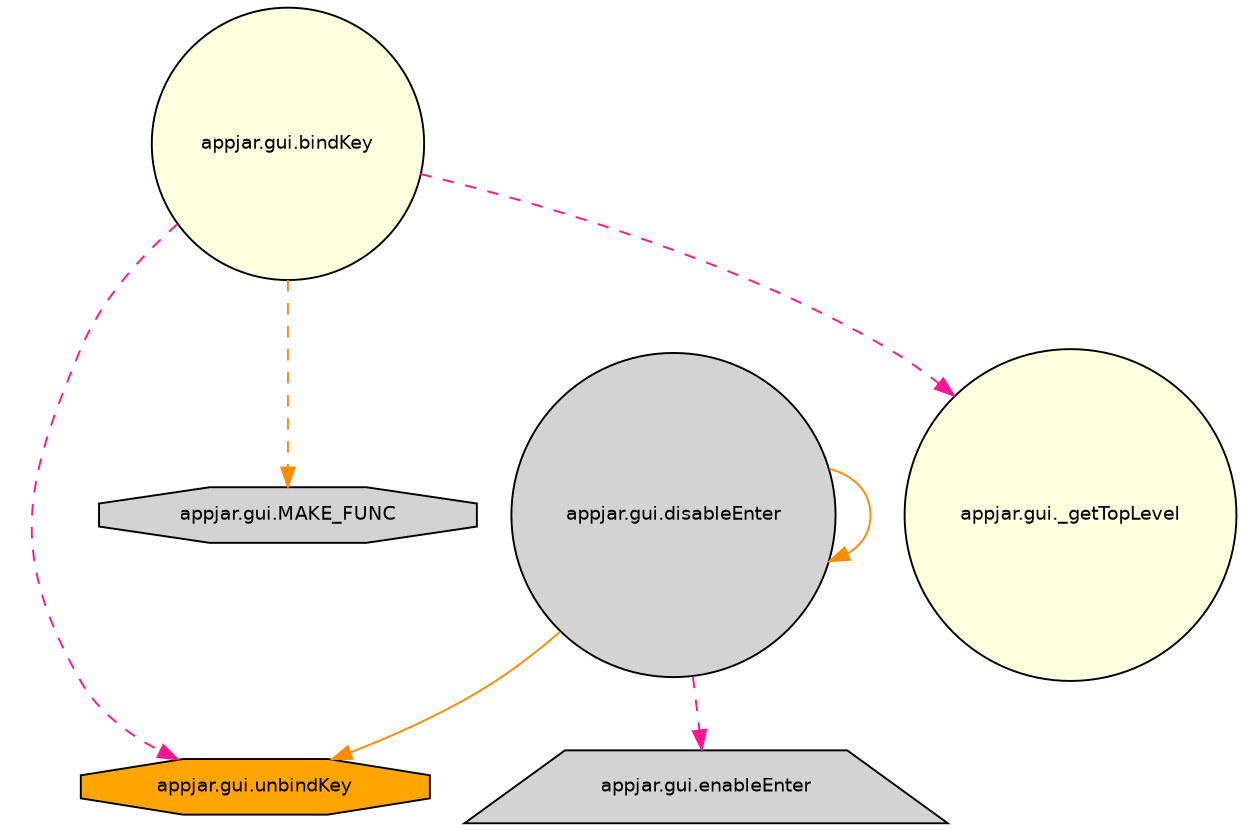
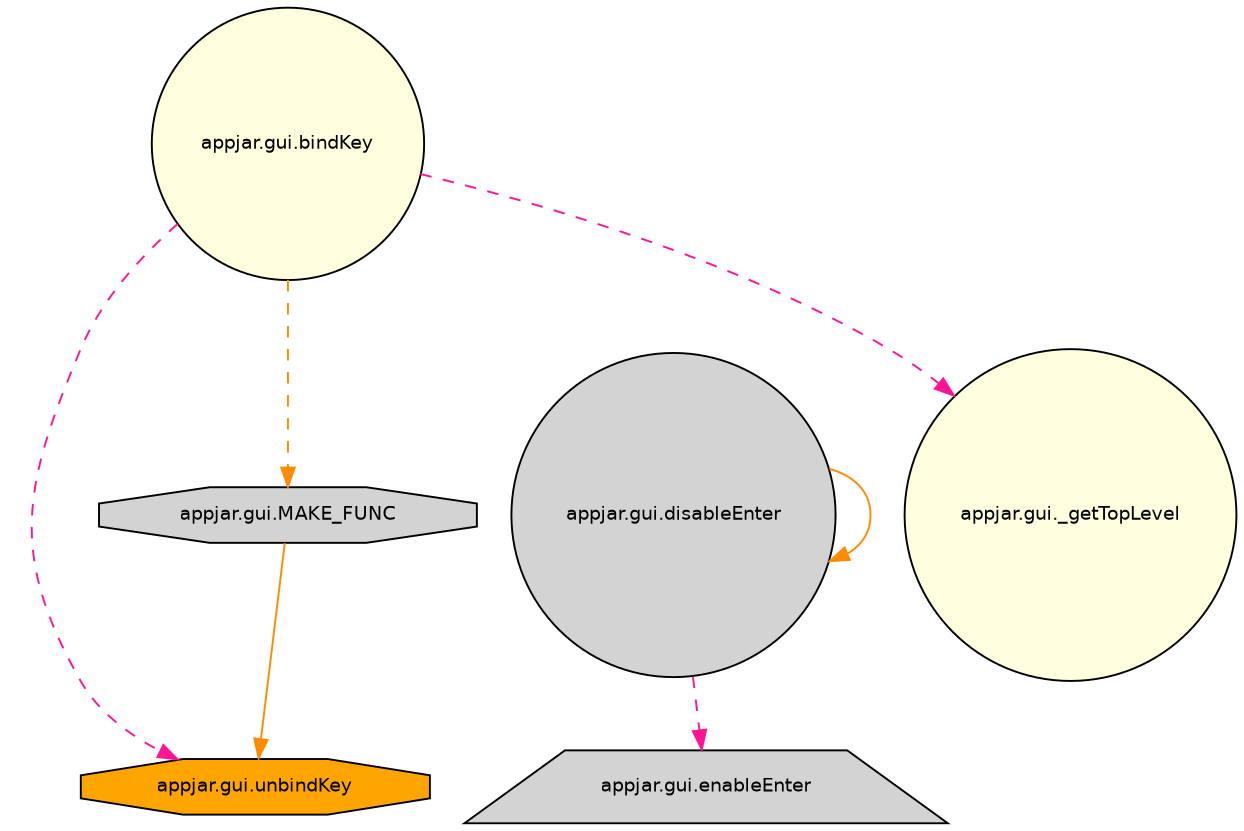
(461, 702) -> (273, 641)
